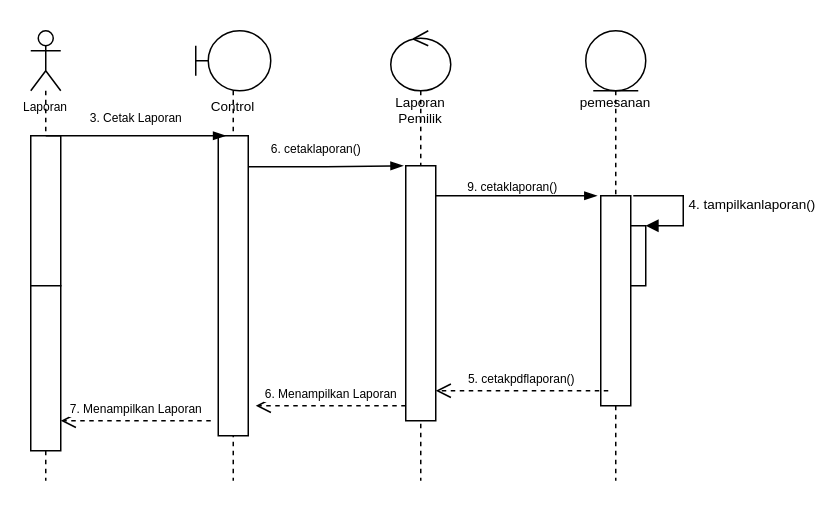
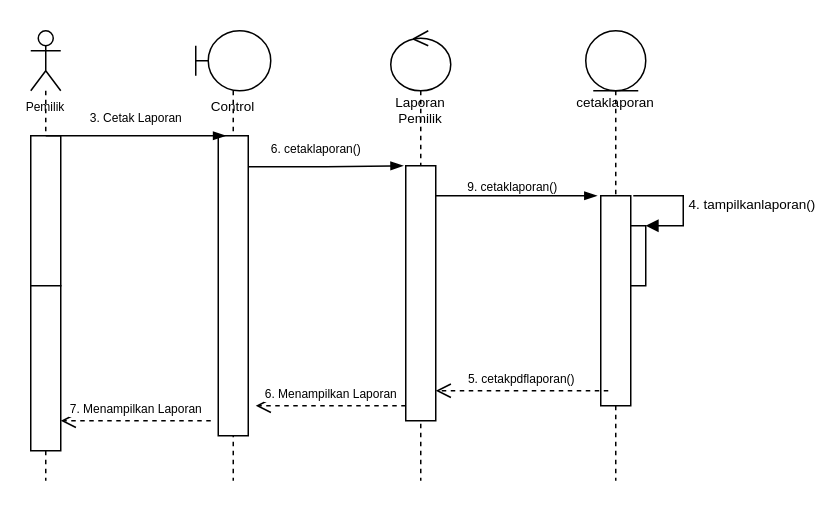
(616, 110) -> (616, 110)
(46, 128) -> (46, 128)
